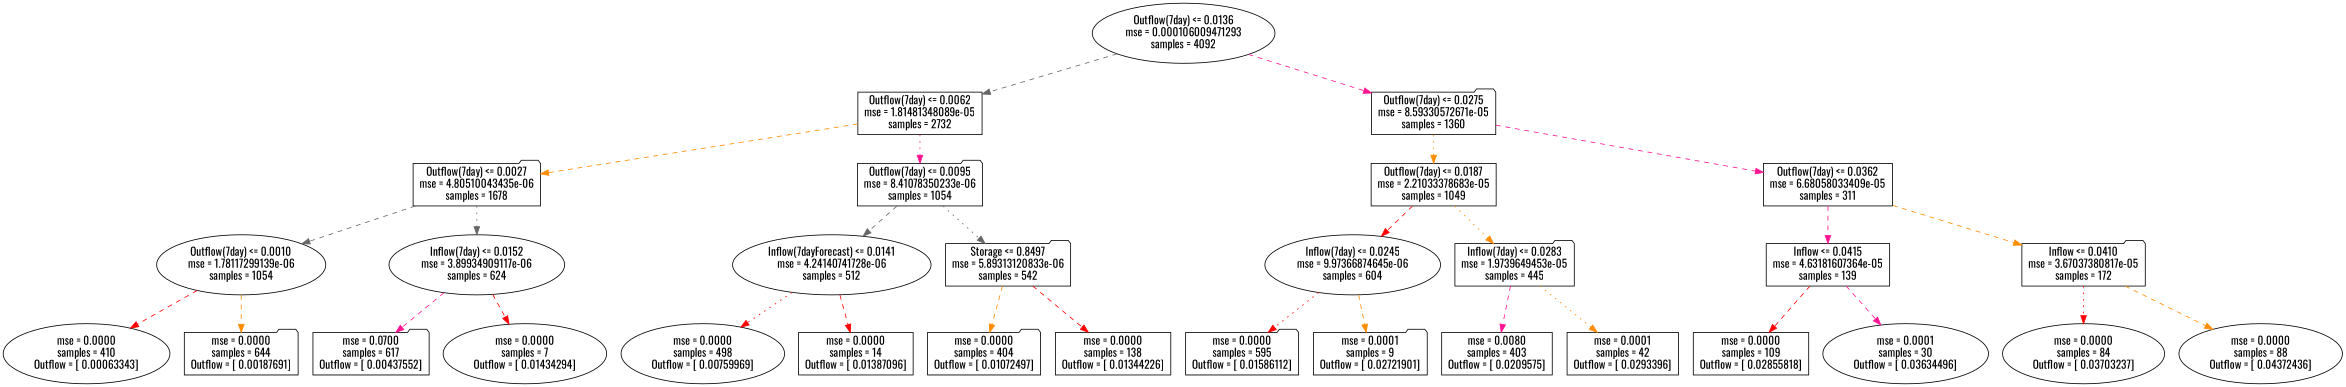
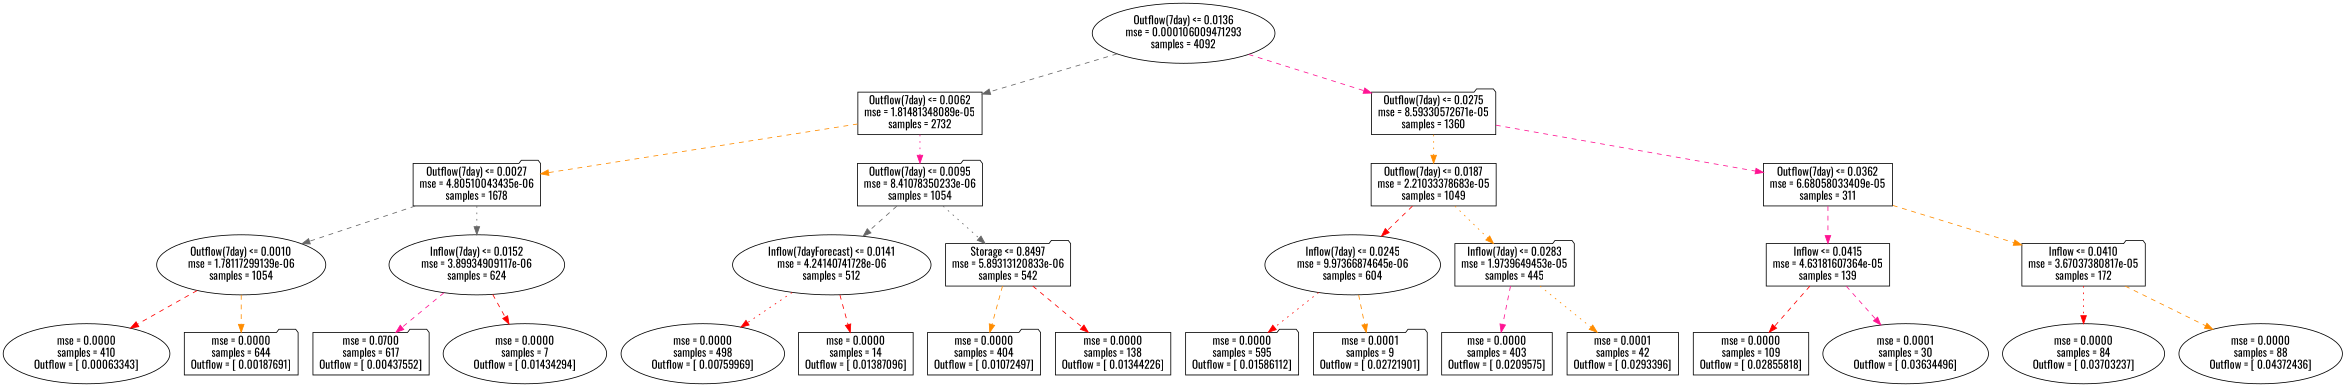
(1497, 354) -> (1497, 354)
